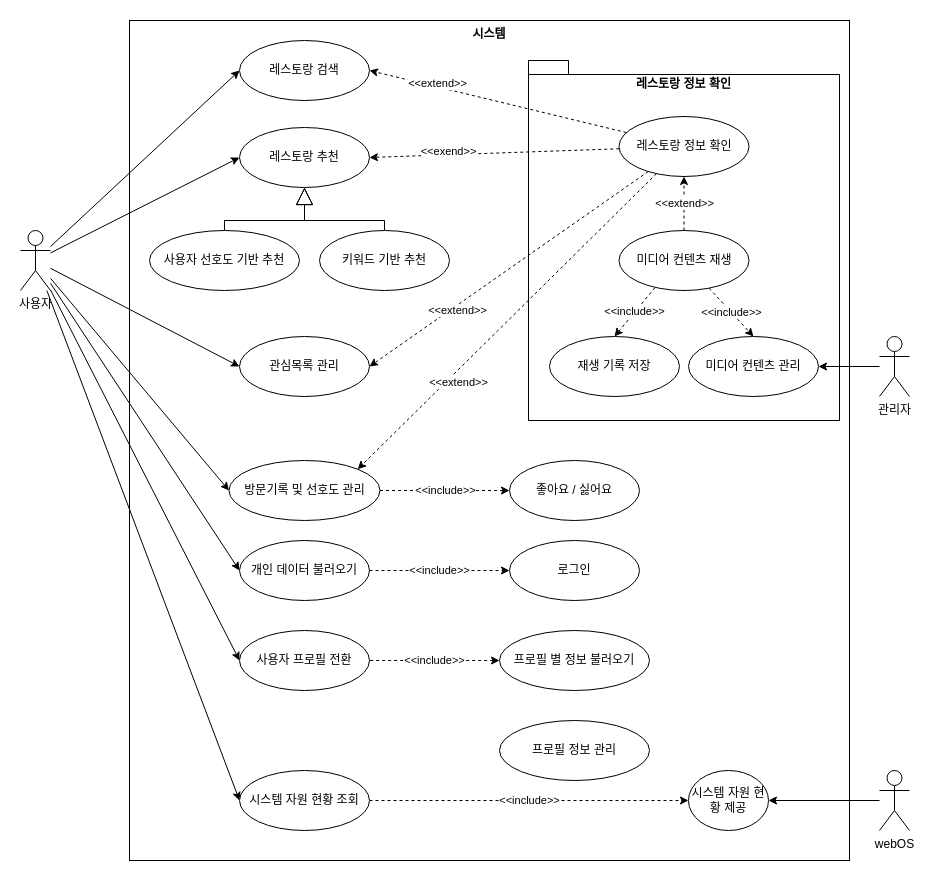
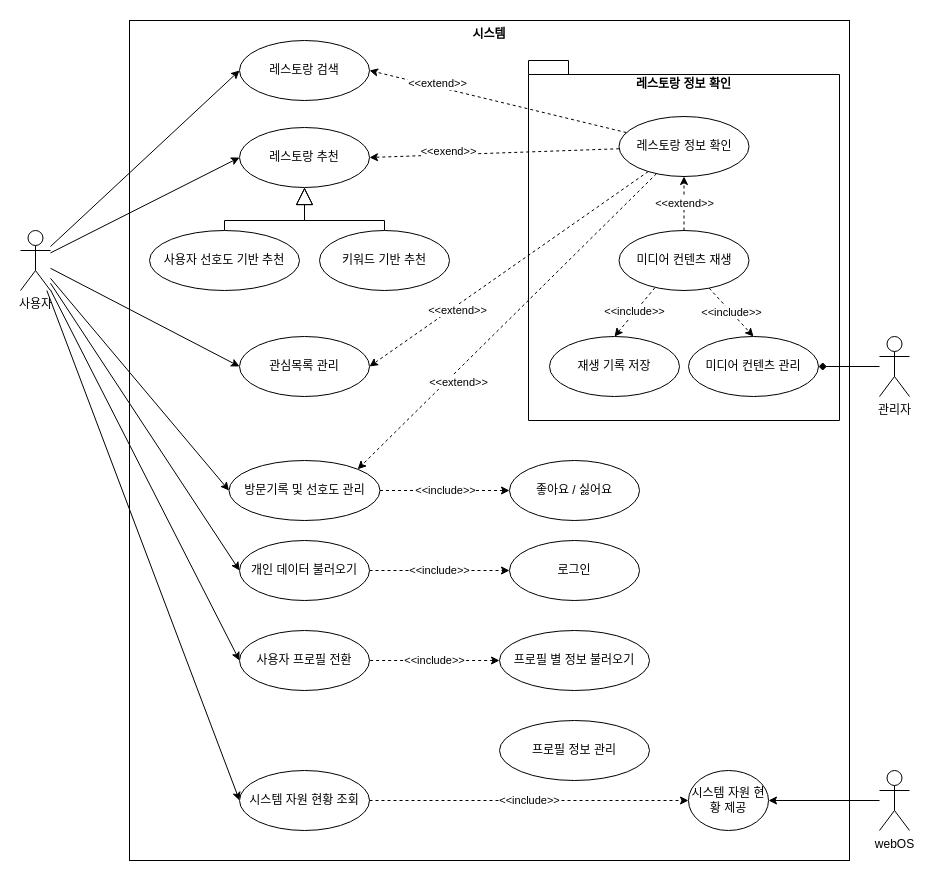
(826, 367) -> (827, 367)
